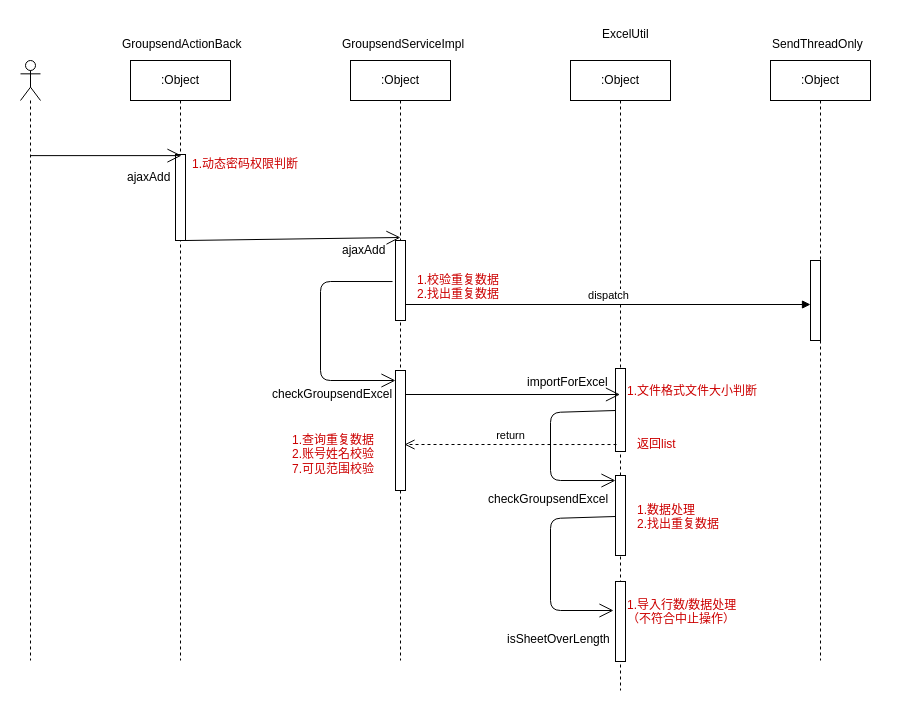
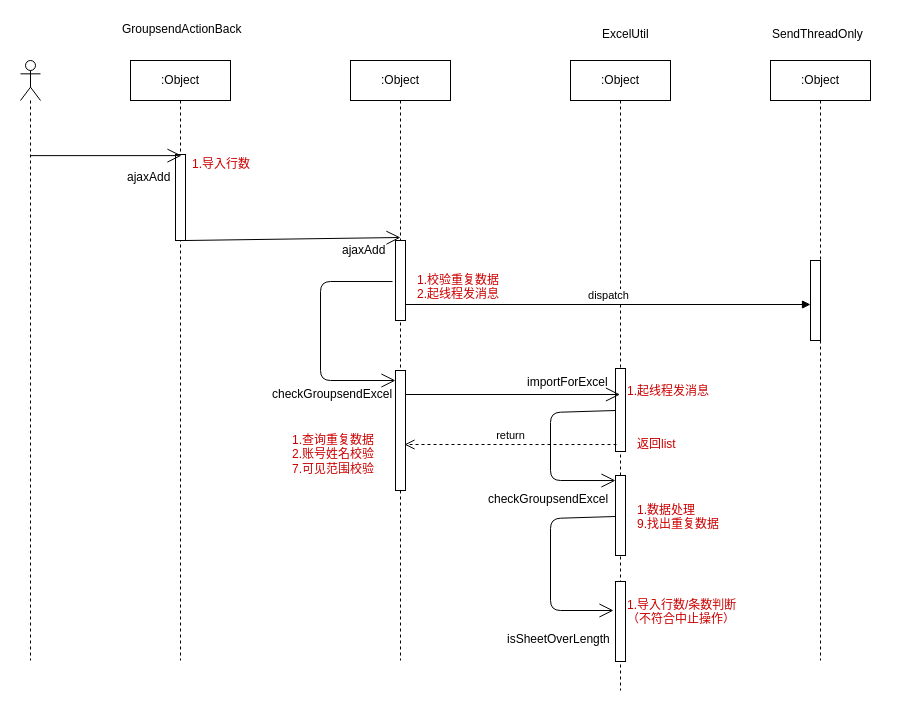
(191, 46) -> (191, 31)
(416, 46) -> none
(831, 46) -> (831, 36)
(246, 165) -> (222, 165)
(459, 288) -> (459, 288)
(693, 392) -> (669, 392)
(679, 518) -> (679, 518)
(684, 613) -> (684, 613)
